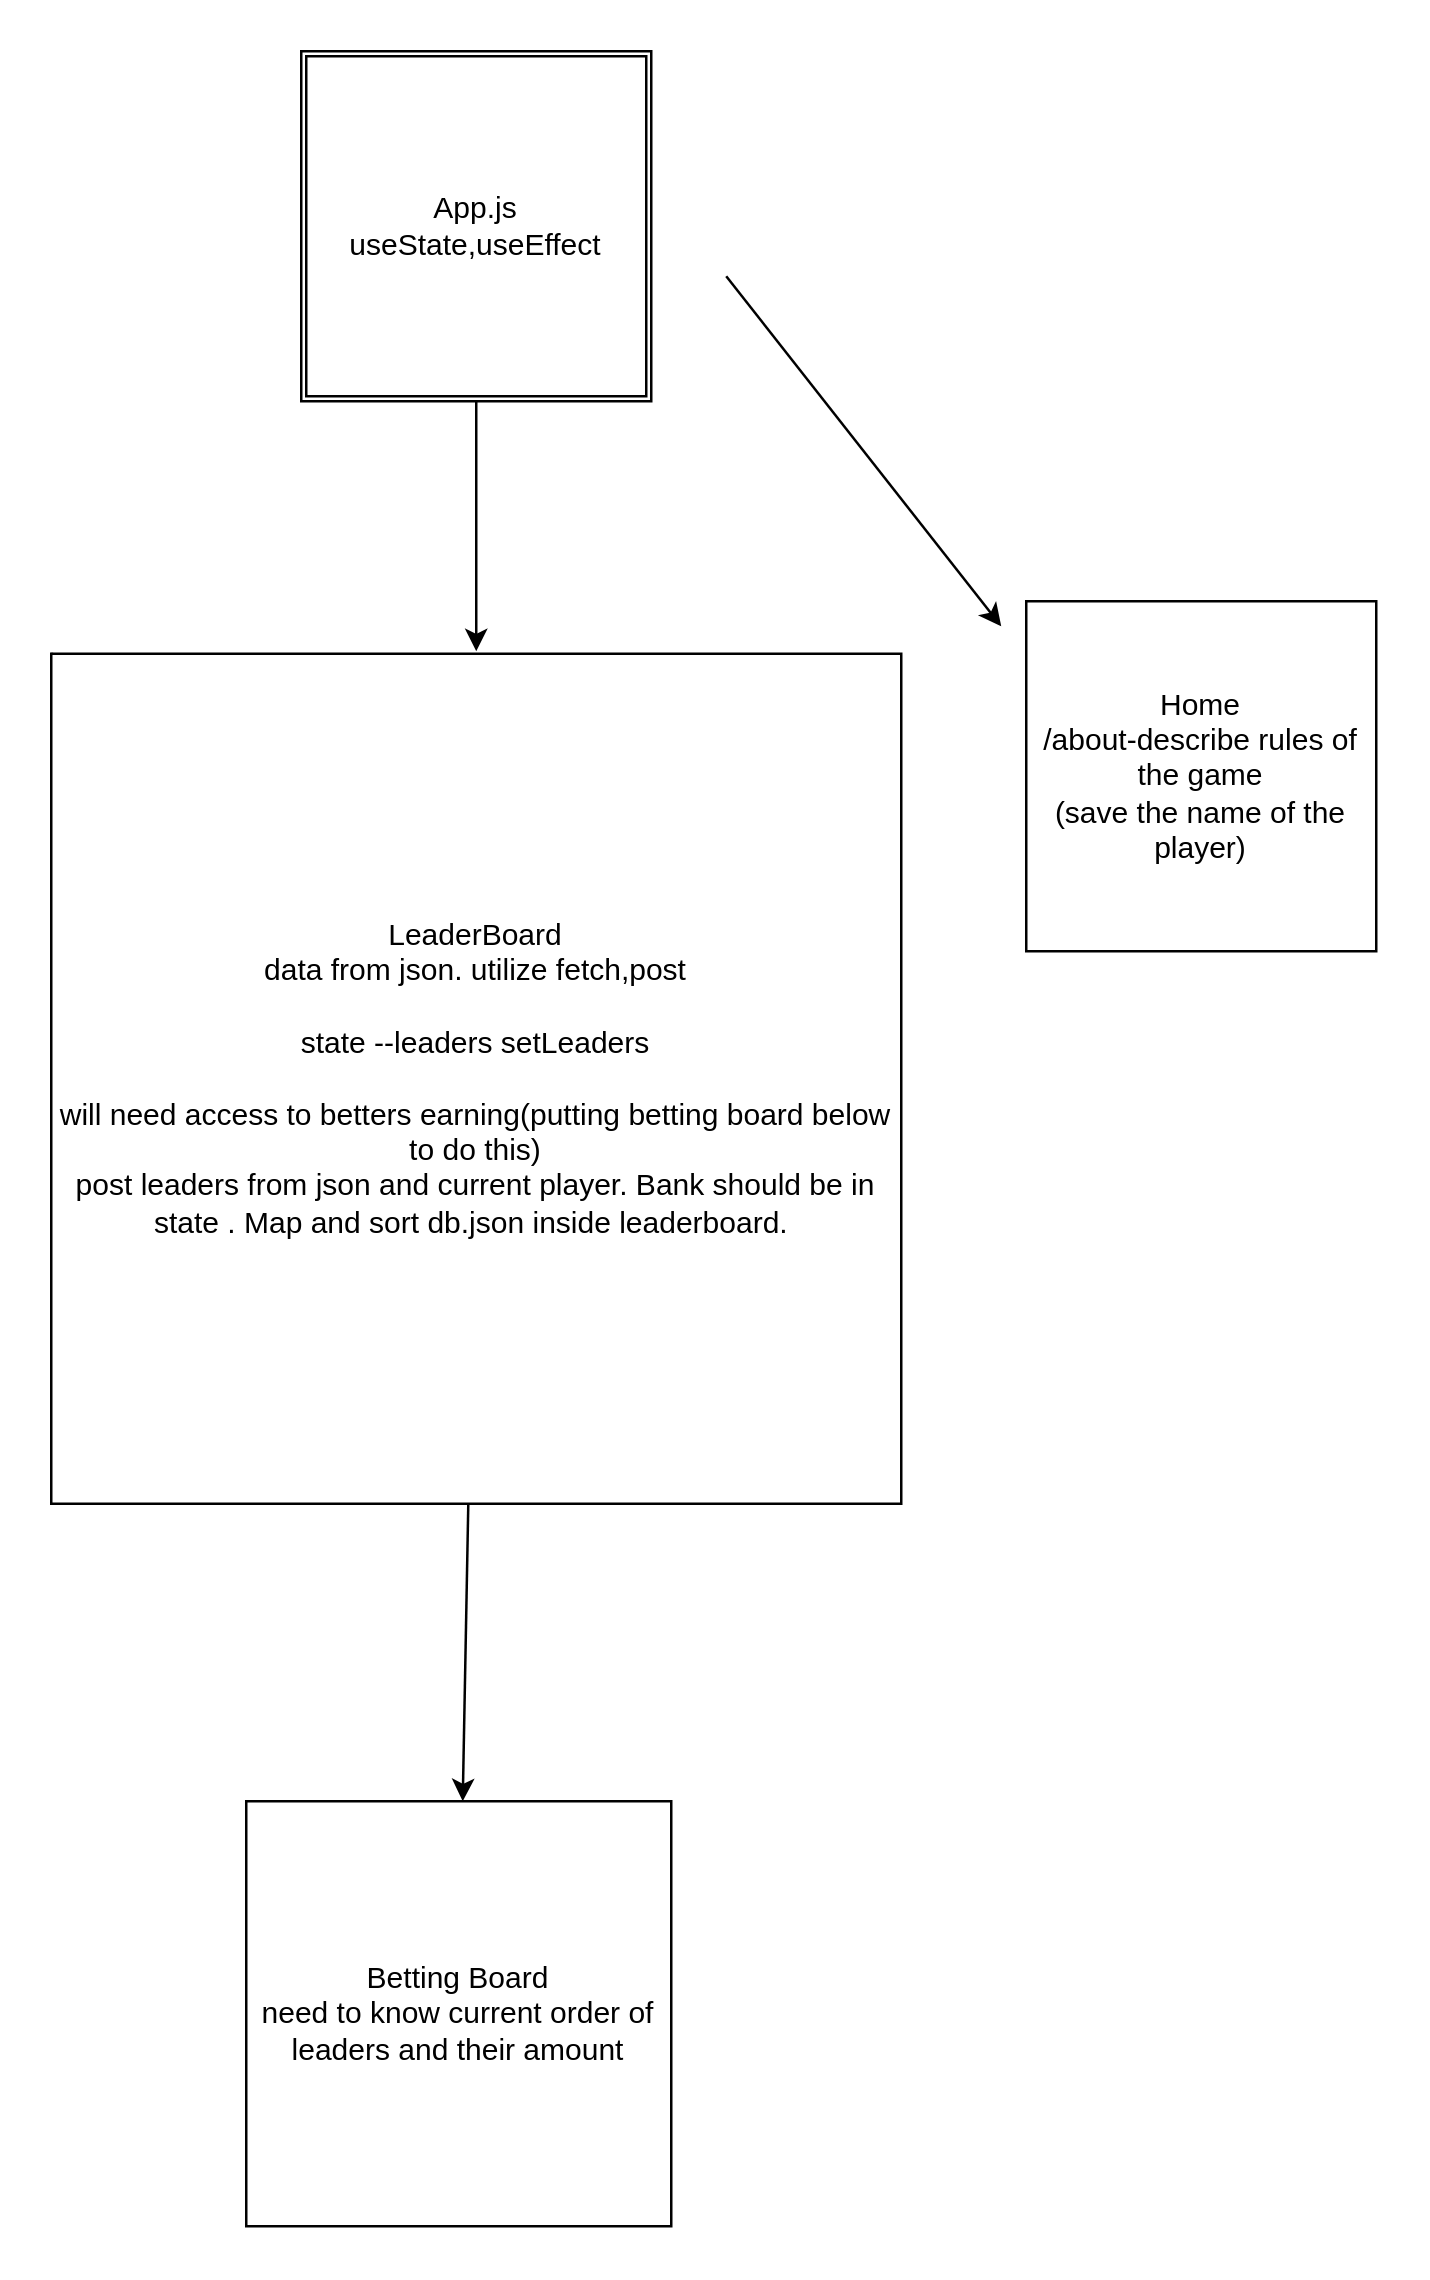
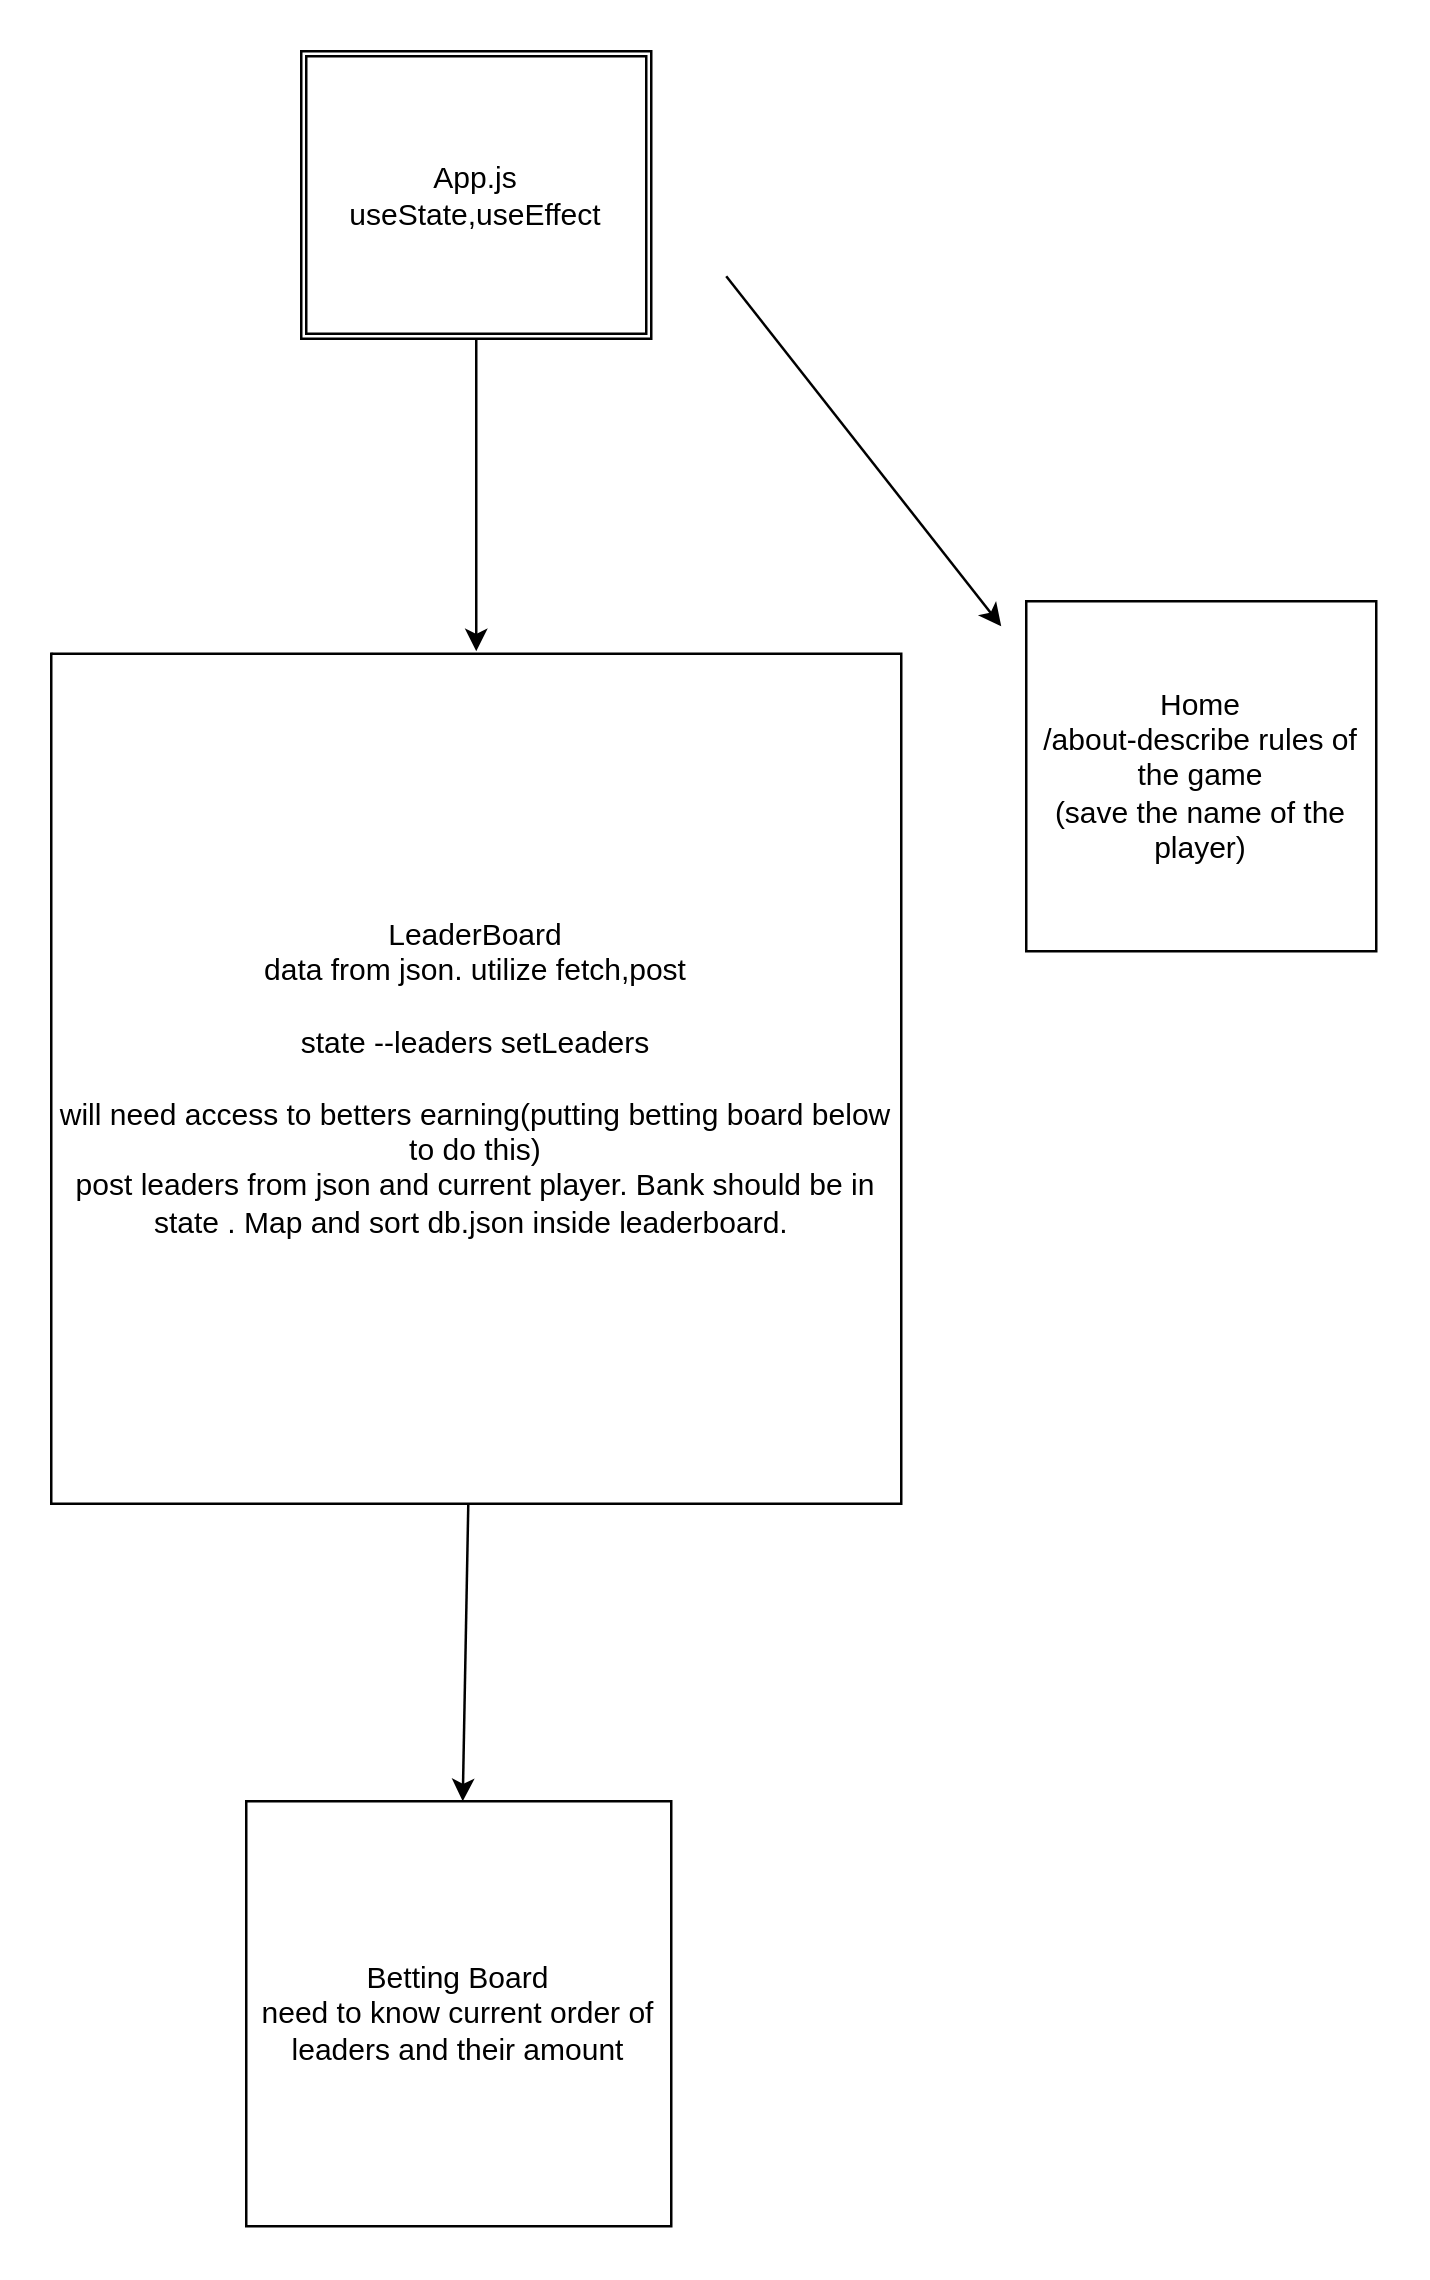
(476, 226) -> (476, 195)
